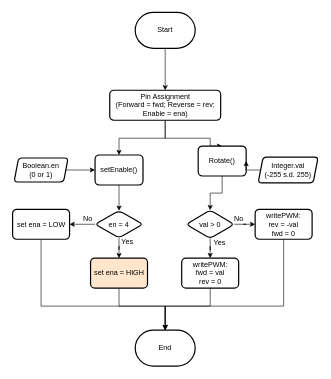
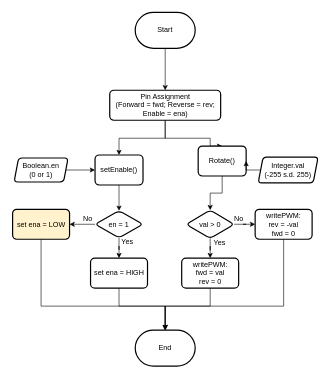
(41, 224) -> (41, 224)
(119, 225) -> (119, 225)
(119, 273) -> (119, 273)
